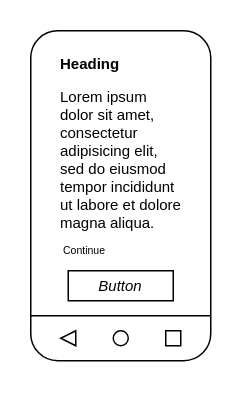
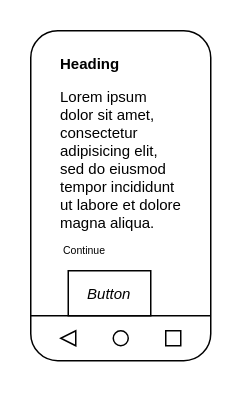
(121, 286) -> (110, 293)
